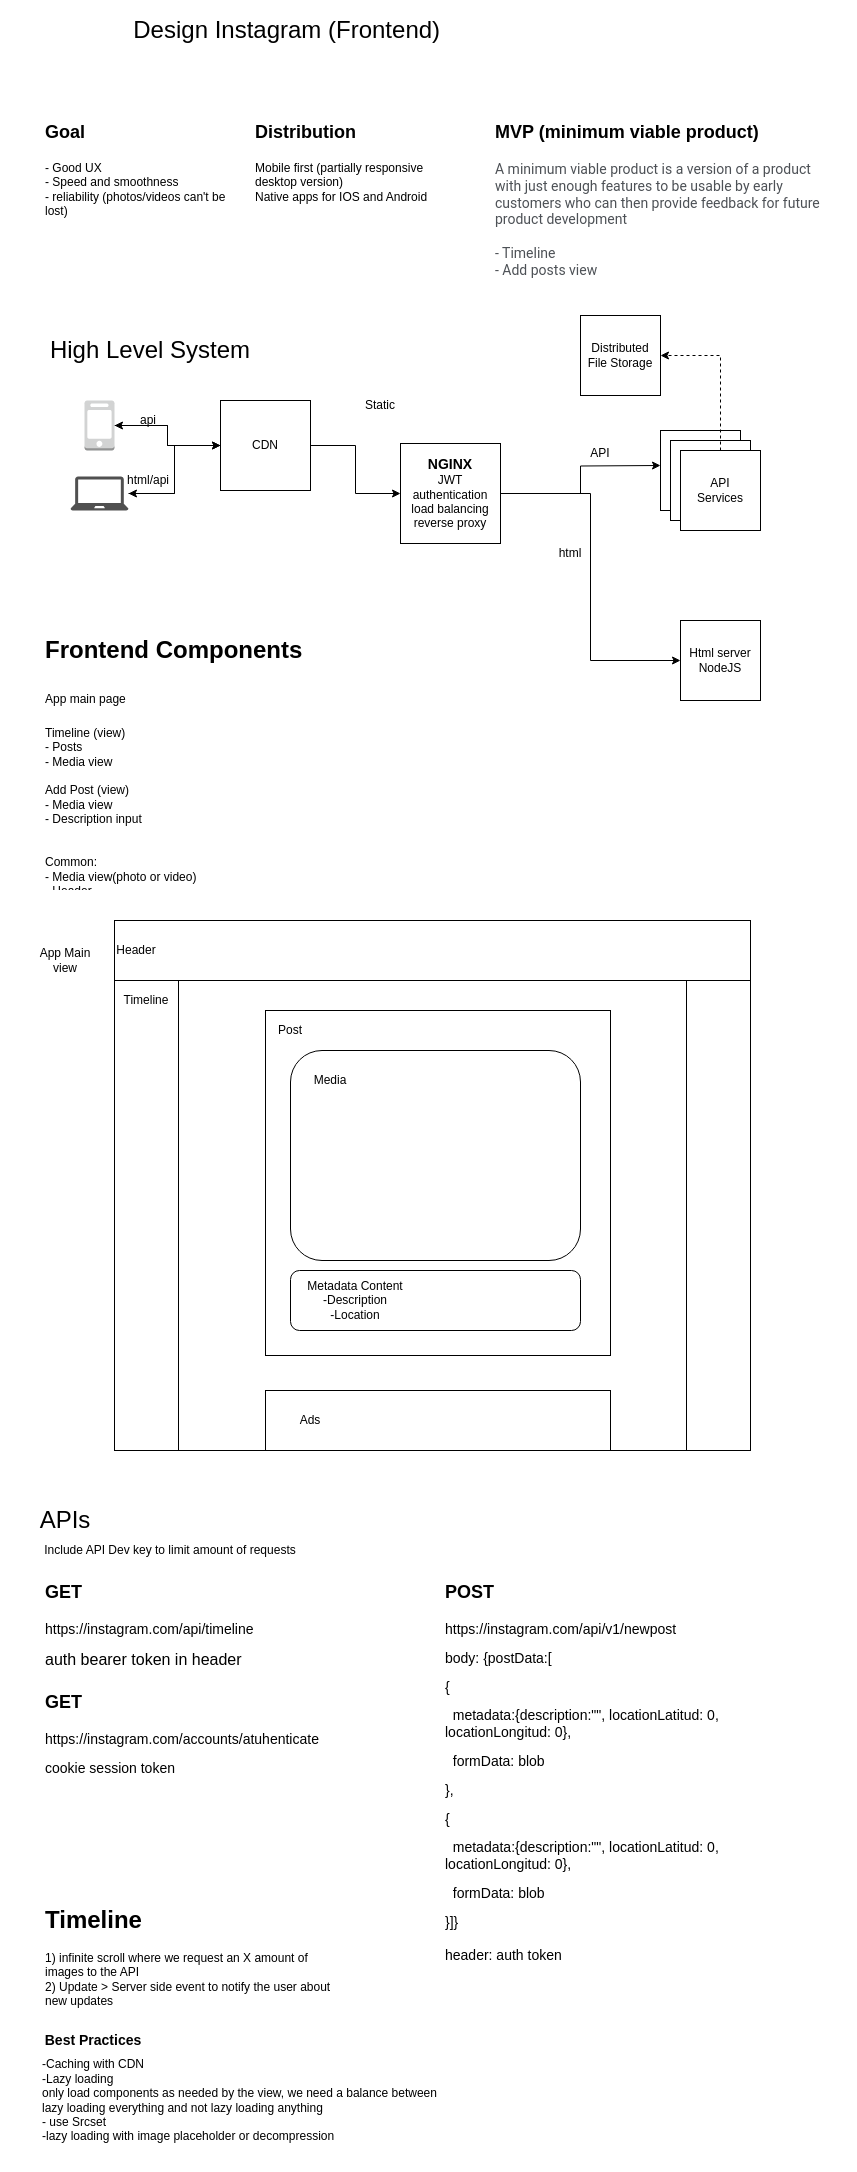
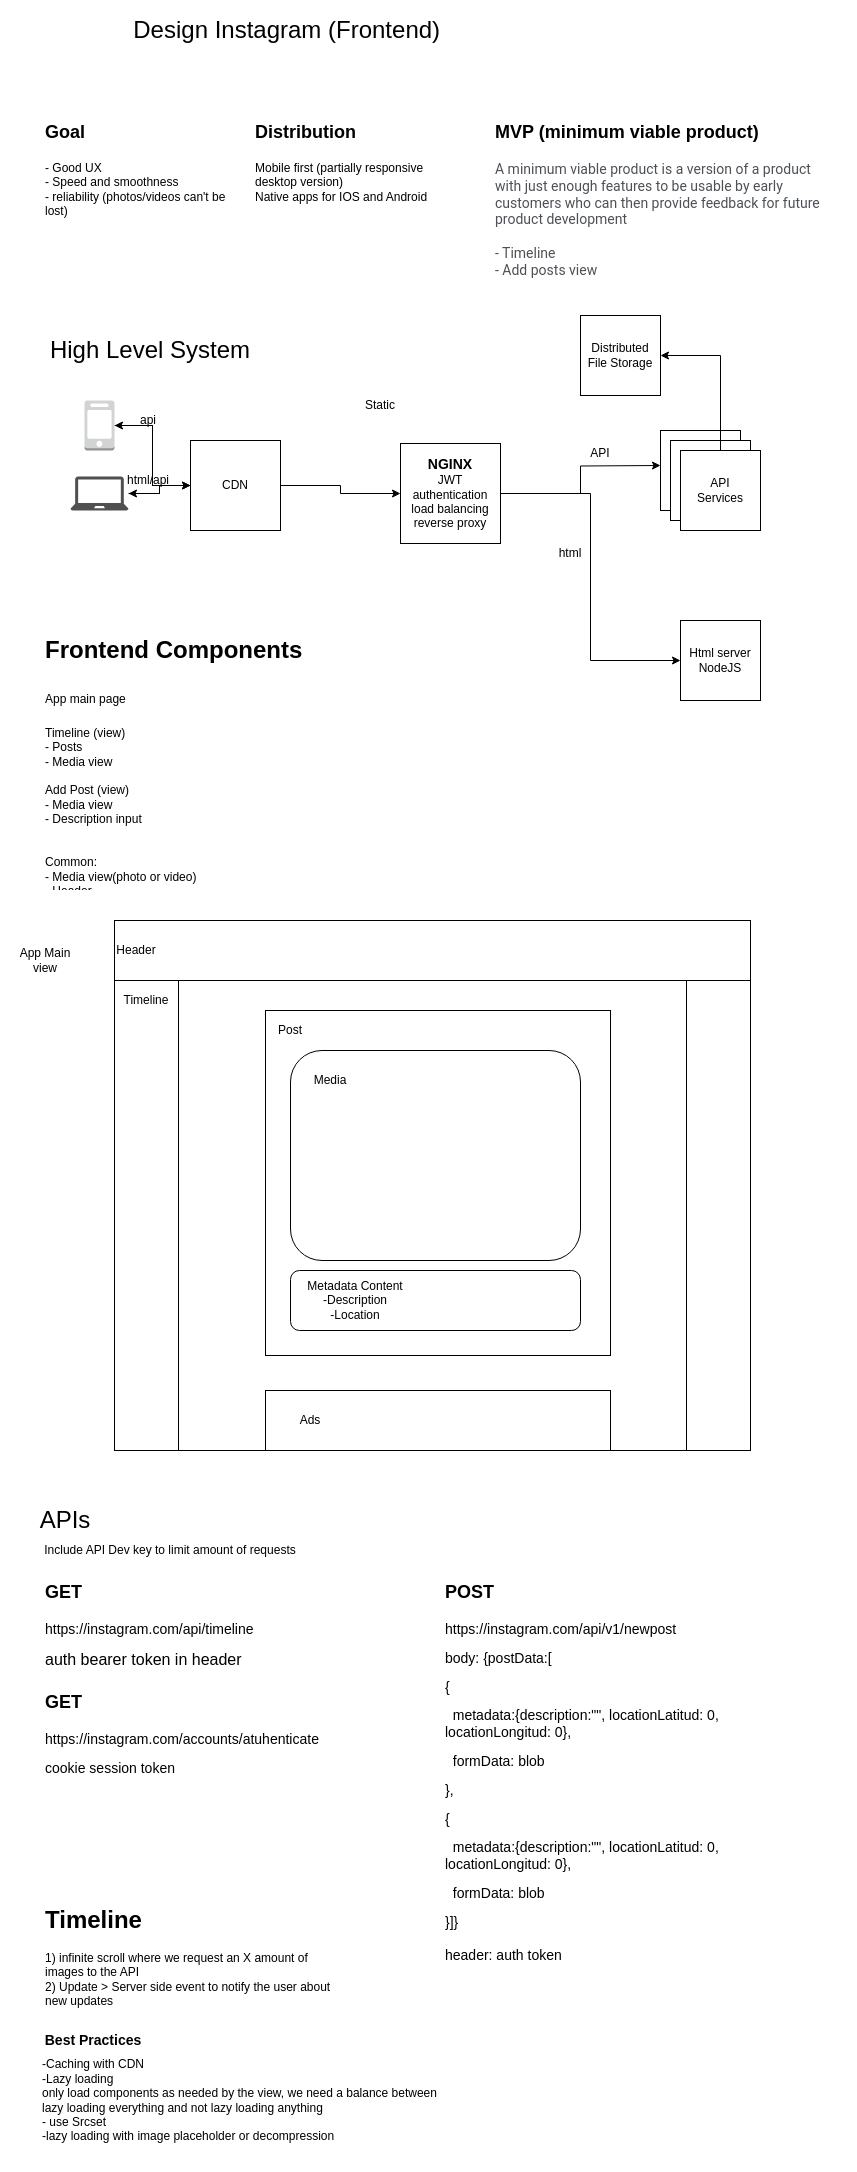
(721, 376) -> (721, 376)
(266, 446) -> (236, 486)
(66, 961) -> (46, 961)
